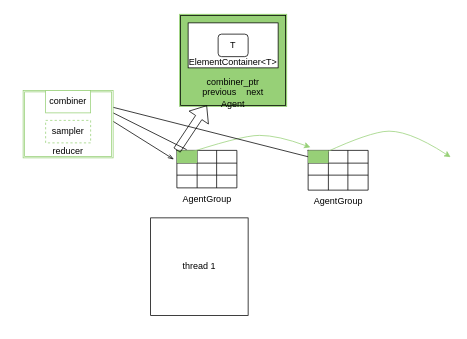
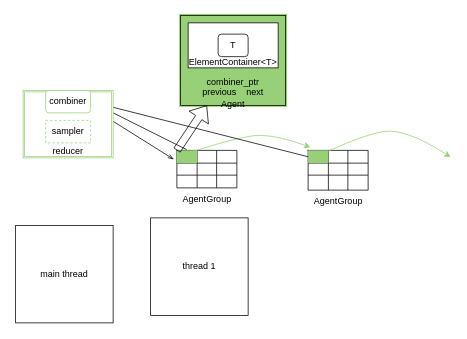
(68, 102) -> (68, 102)
none -> (64, 274)
